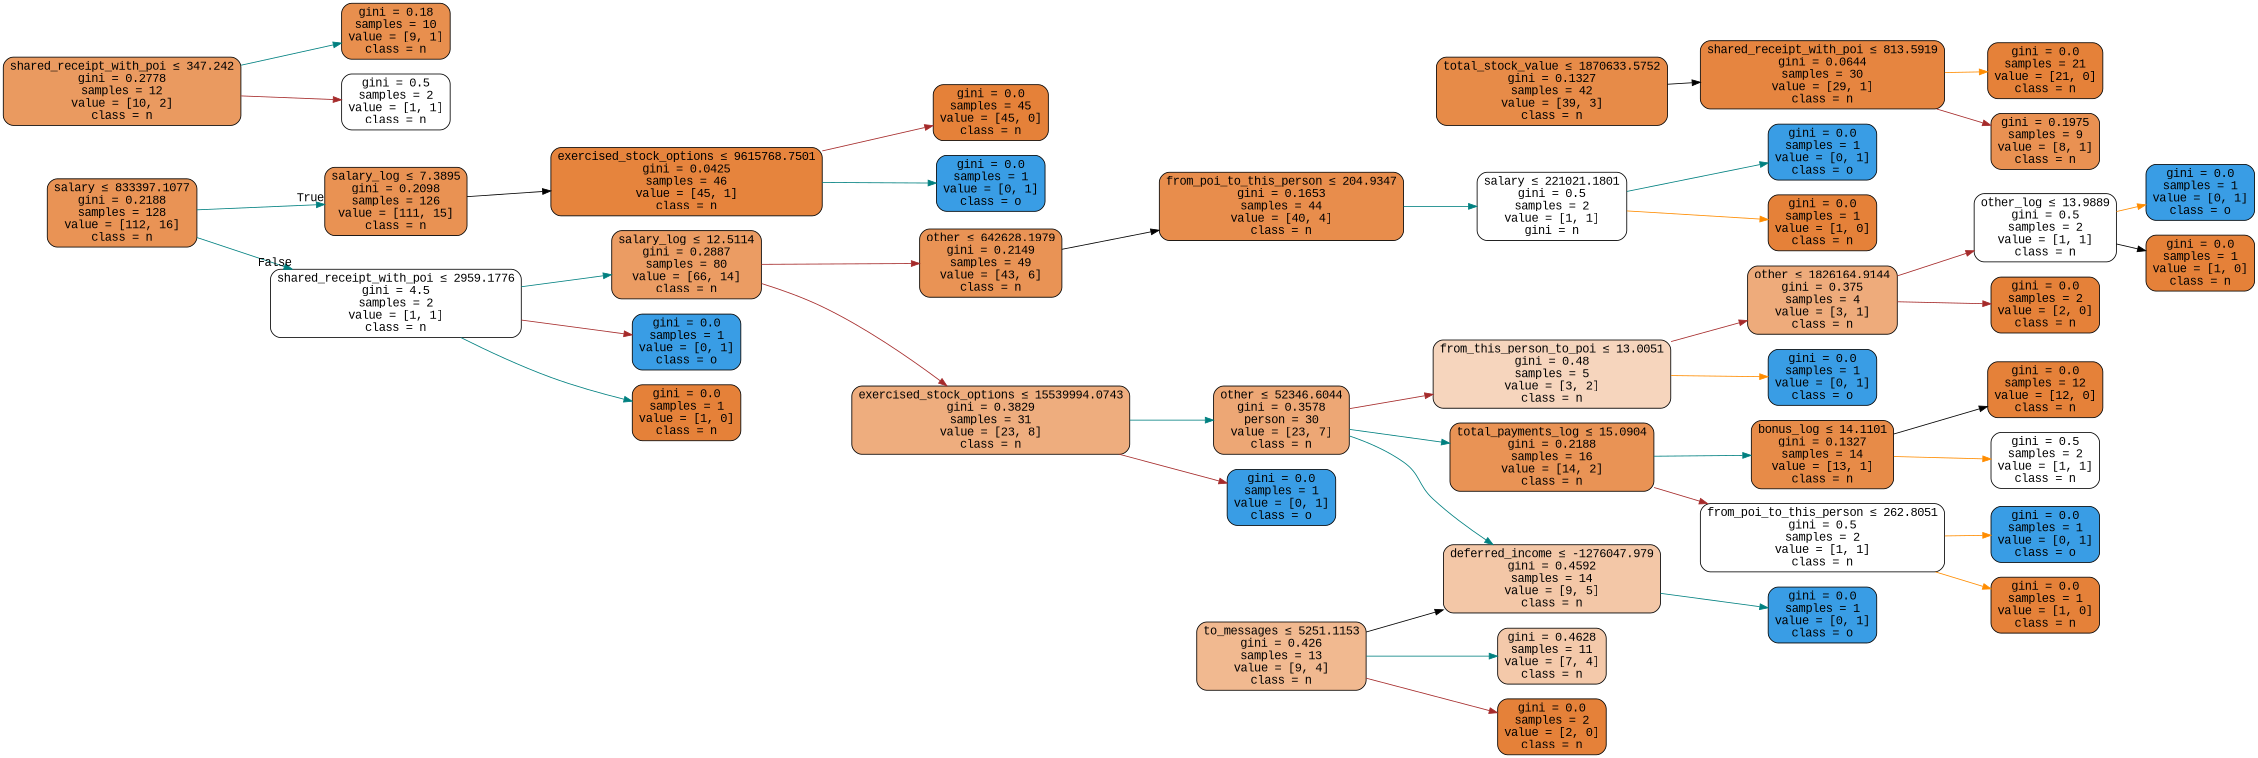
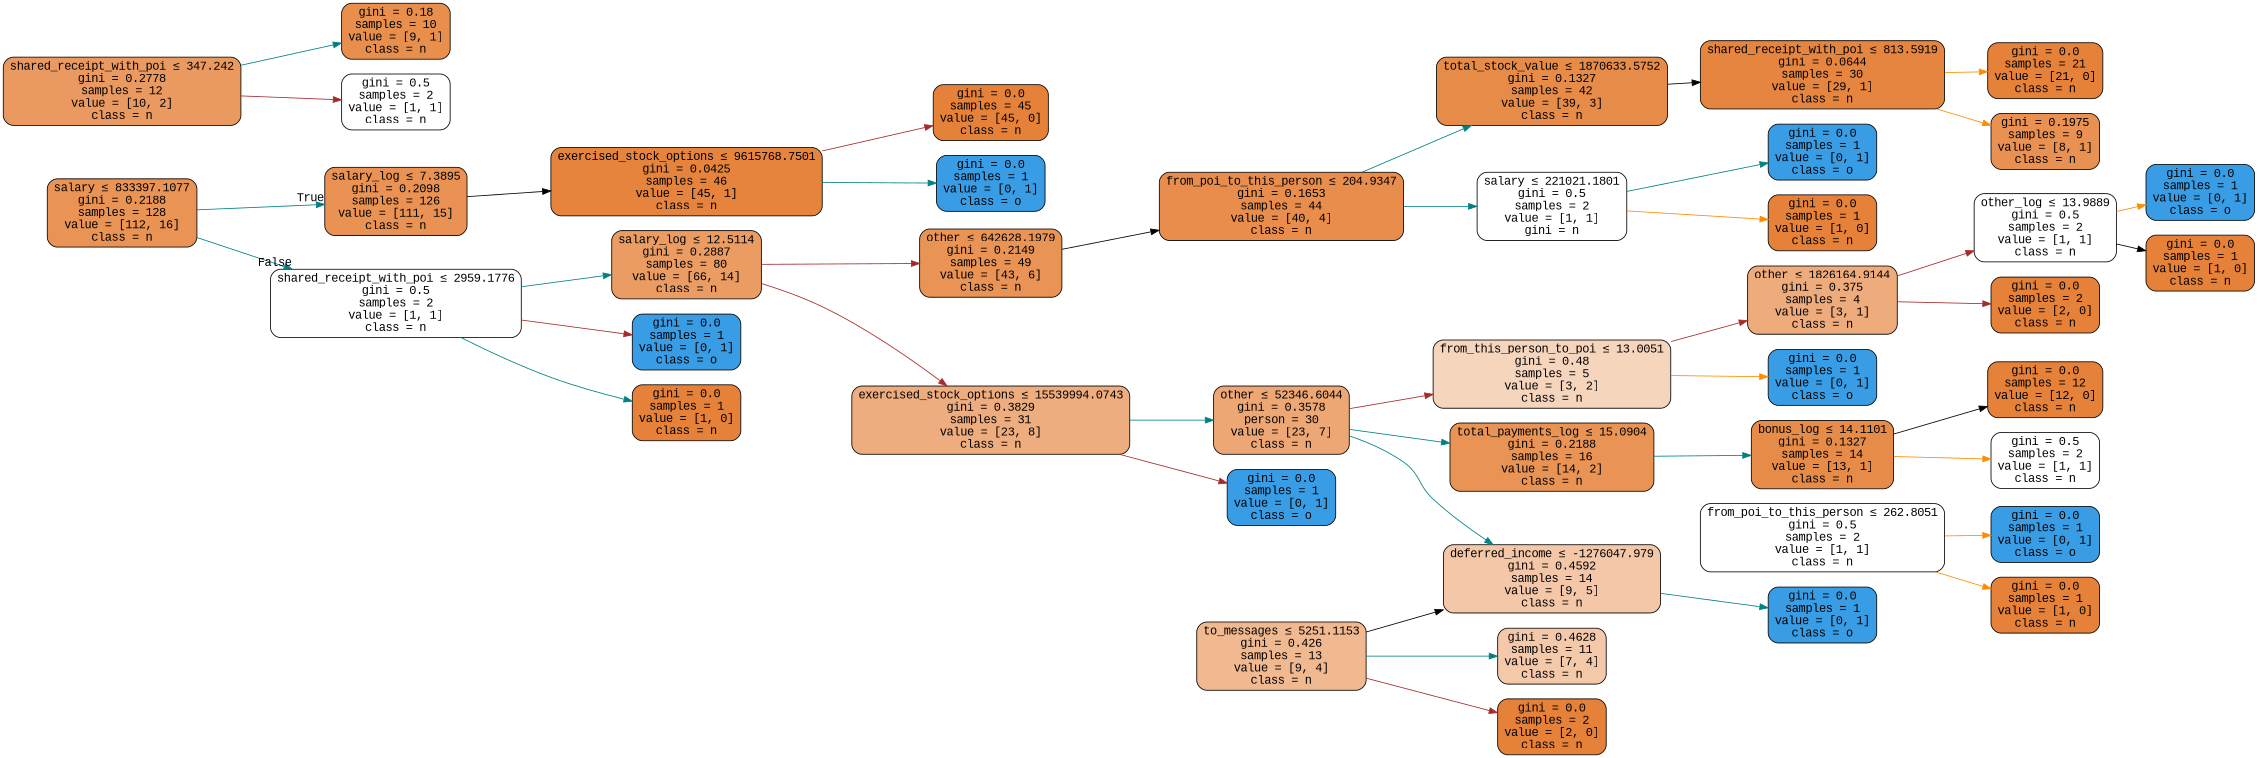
(1960, 116) -> (1960, 116)
none -> (1413, 150)
(396, 291) -> (396, 291)
(1677, 494) -> none
